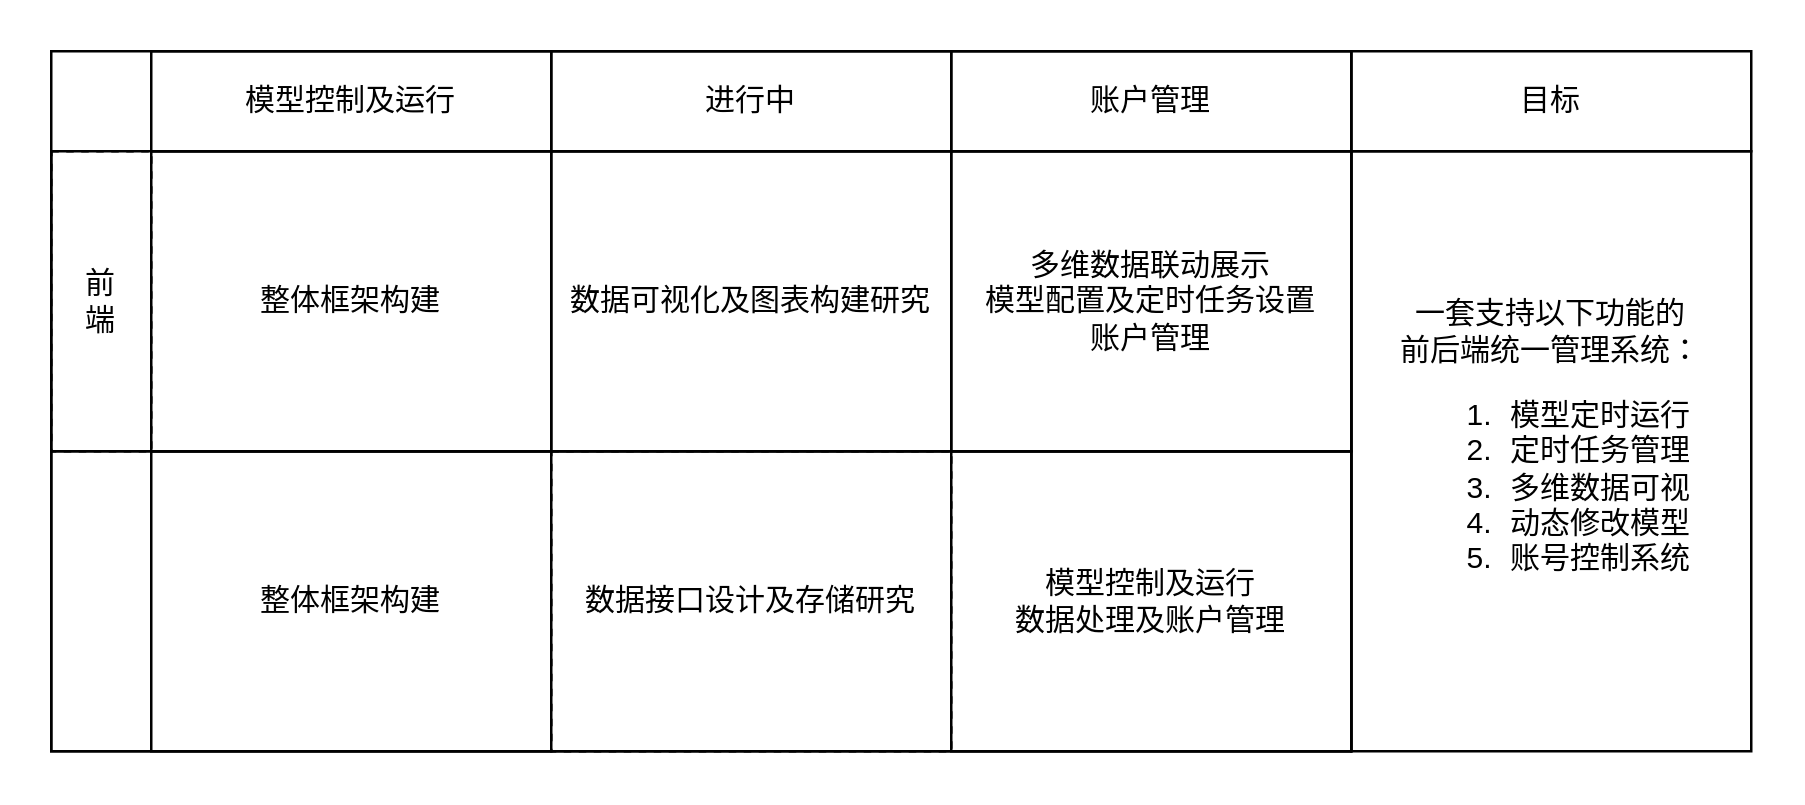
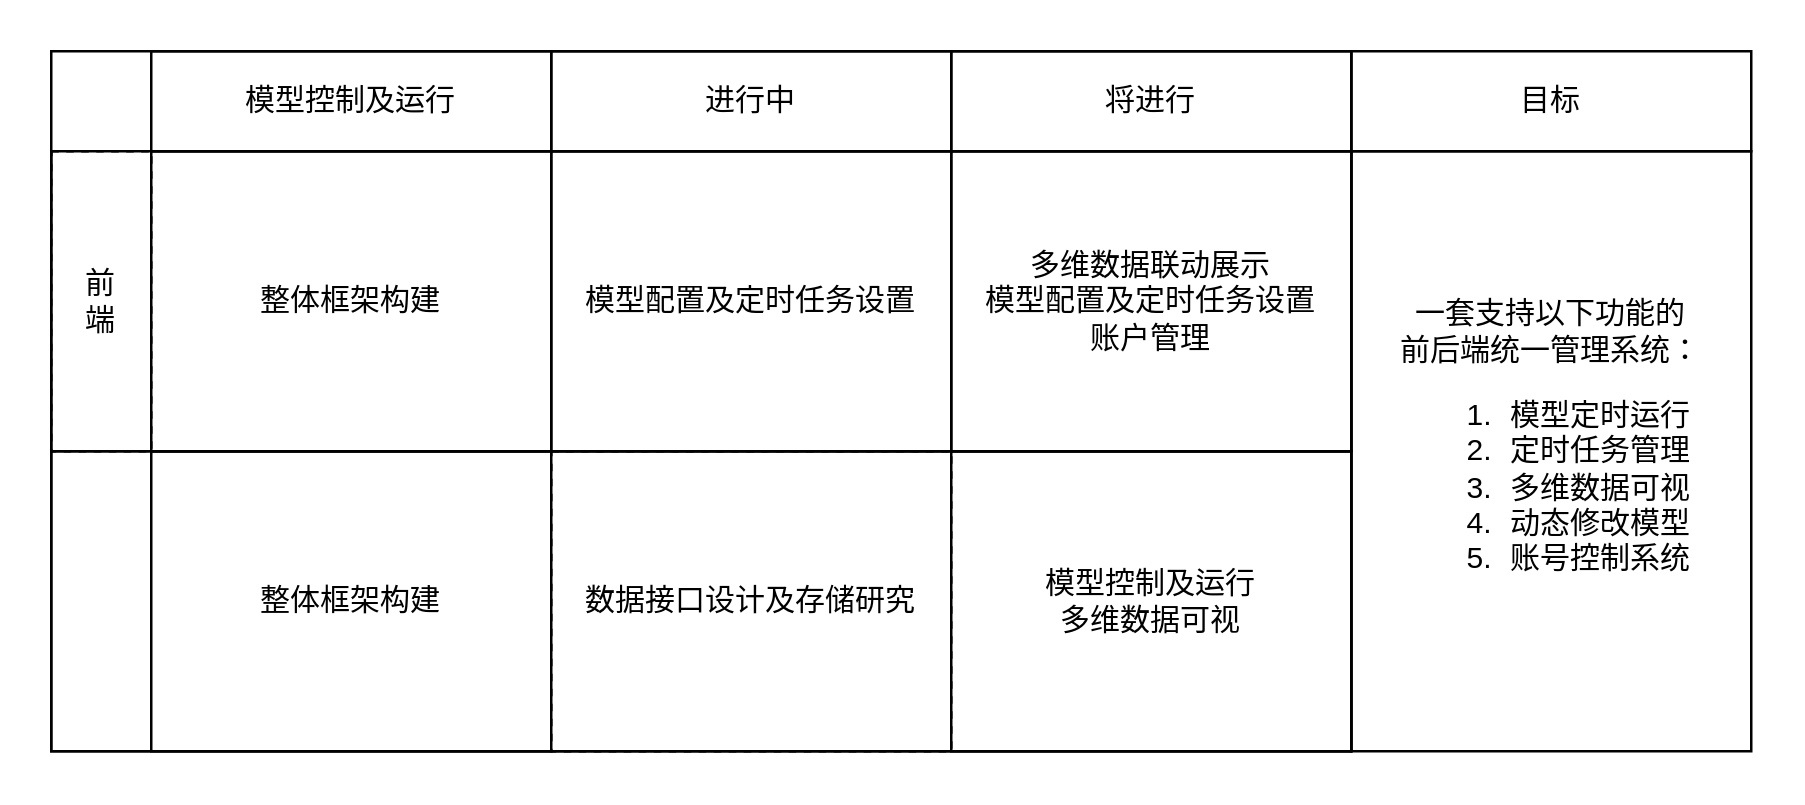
(1151, 101) -> (1151, 101)
(751, 301) -> (751, 301)
(1151, 601) -> (1151, 601)
